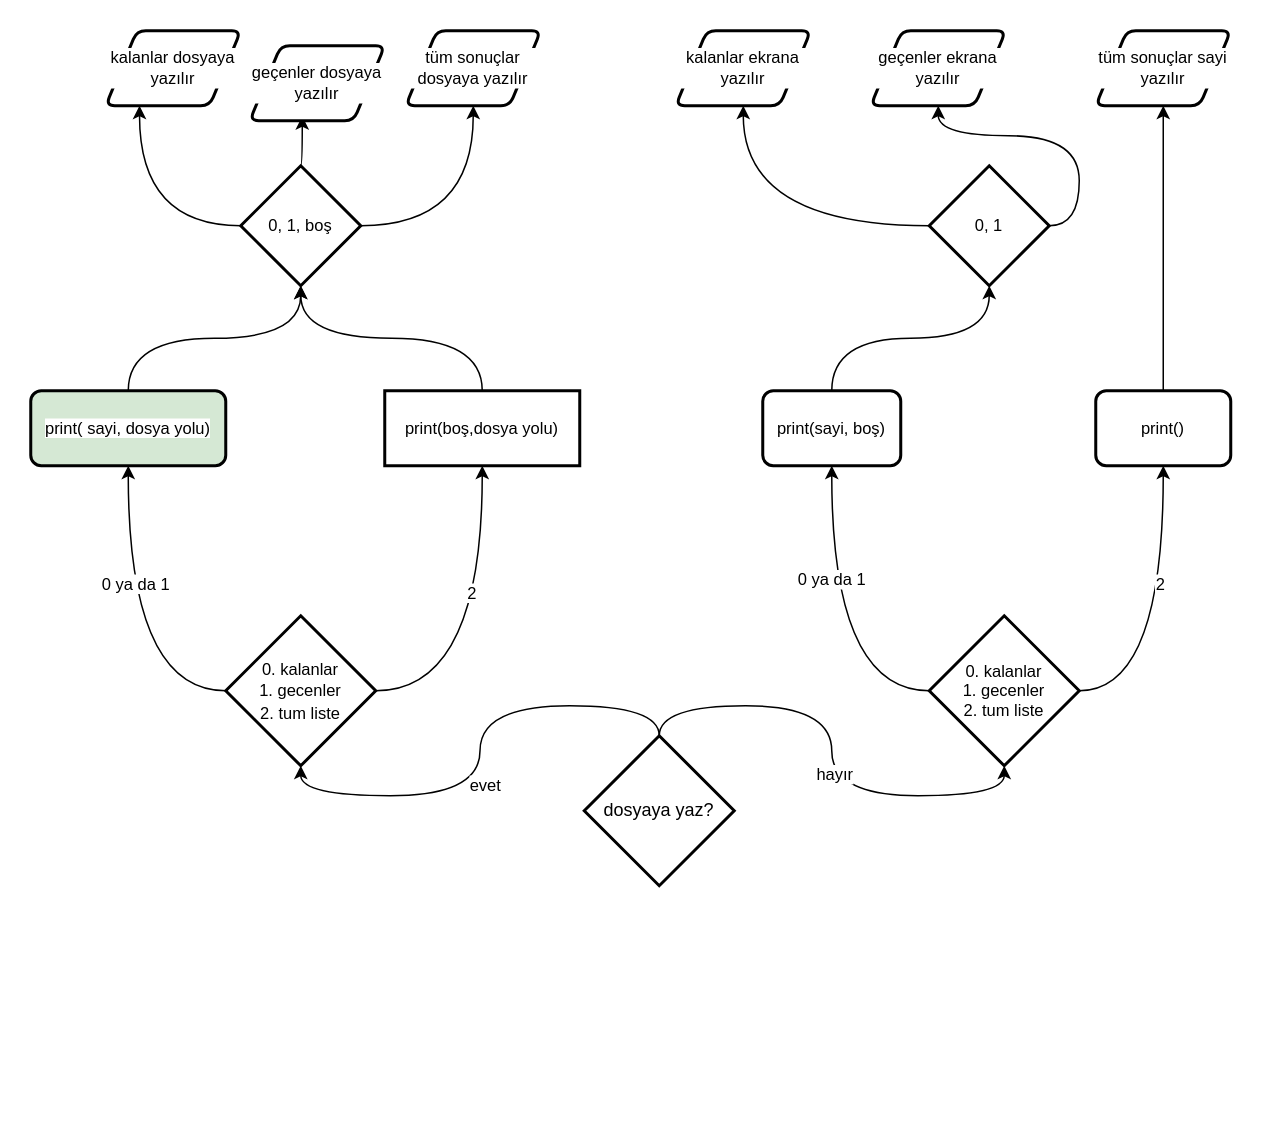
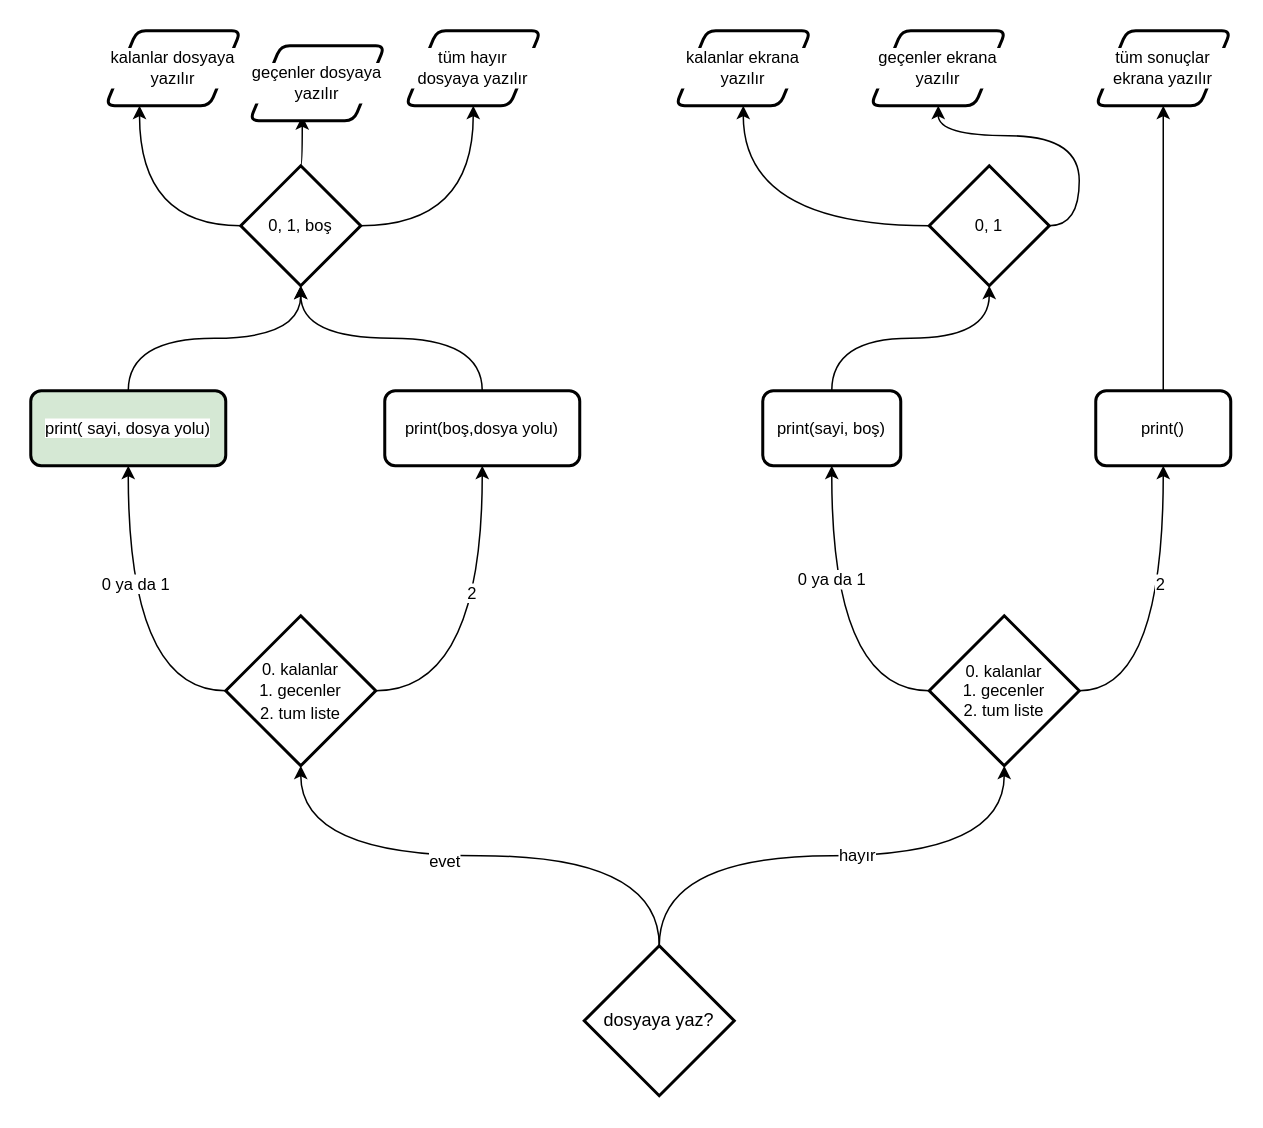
(473, 68) -> (473, 68)
(1163, 68) -> (1163, 68)
(482, 428) -> (482, 428)
(659, 811) -> (659, 1021)
